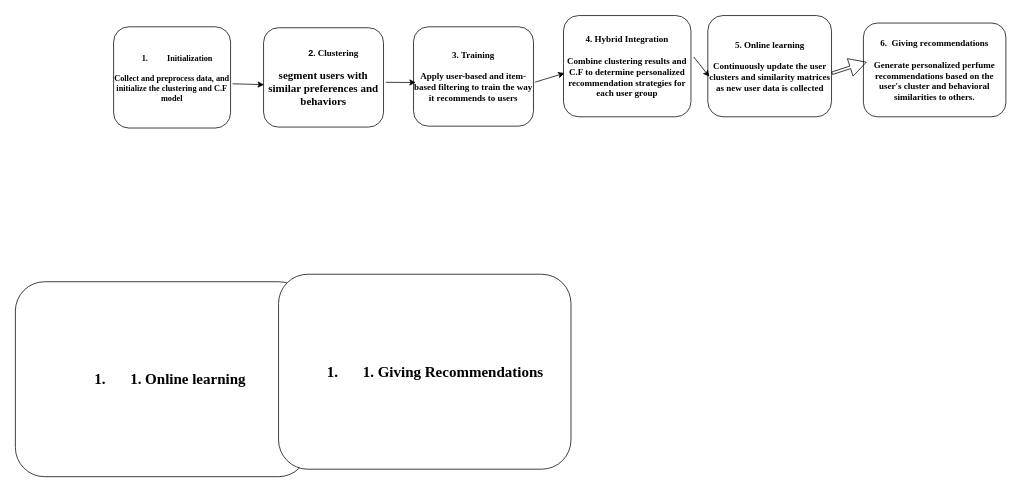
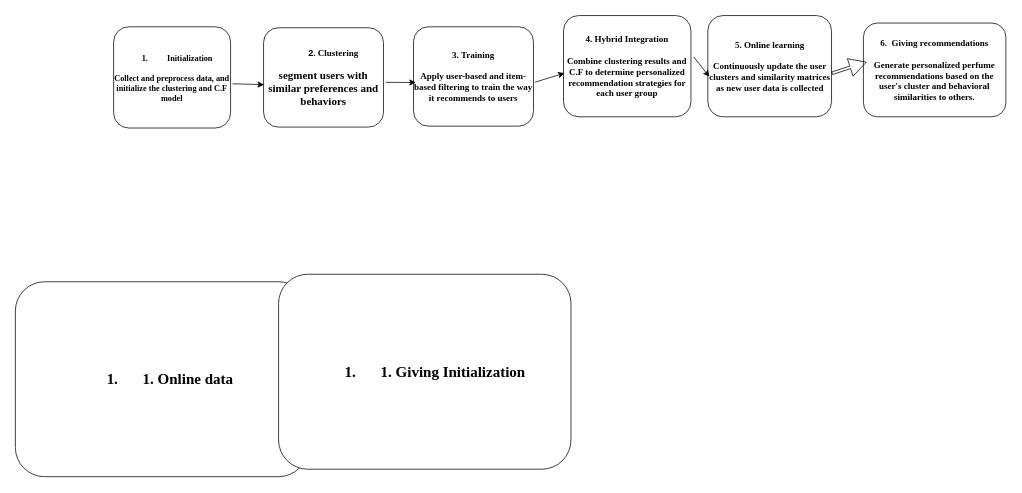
(425, 372) -> (425, 372)
(162, 379) -> (162, 379)
